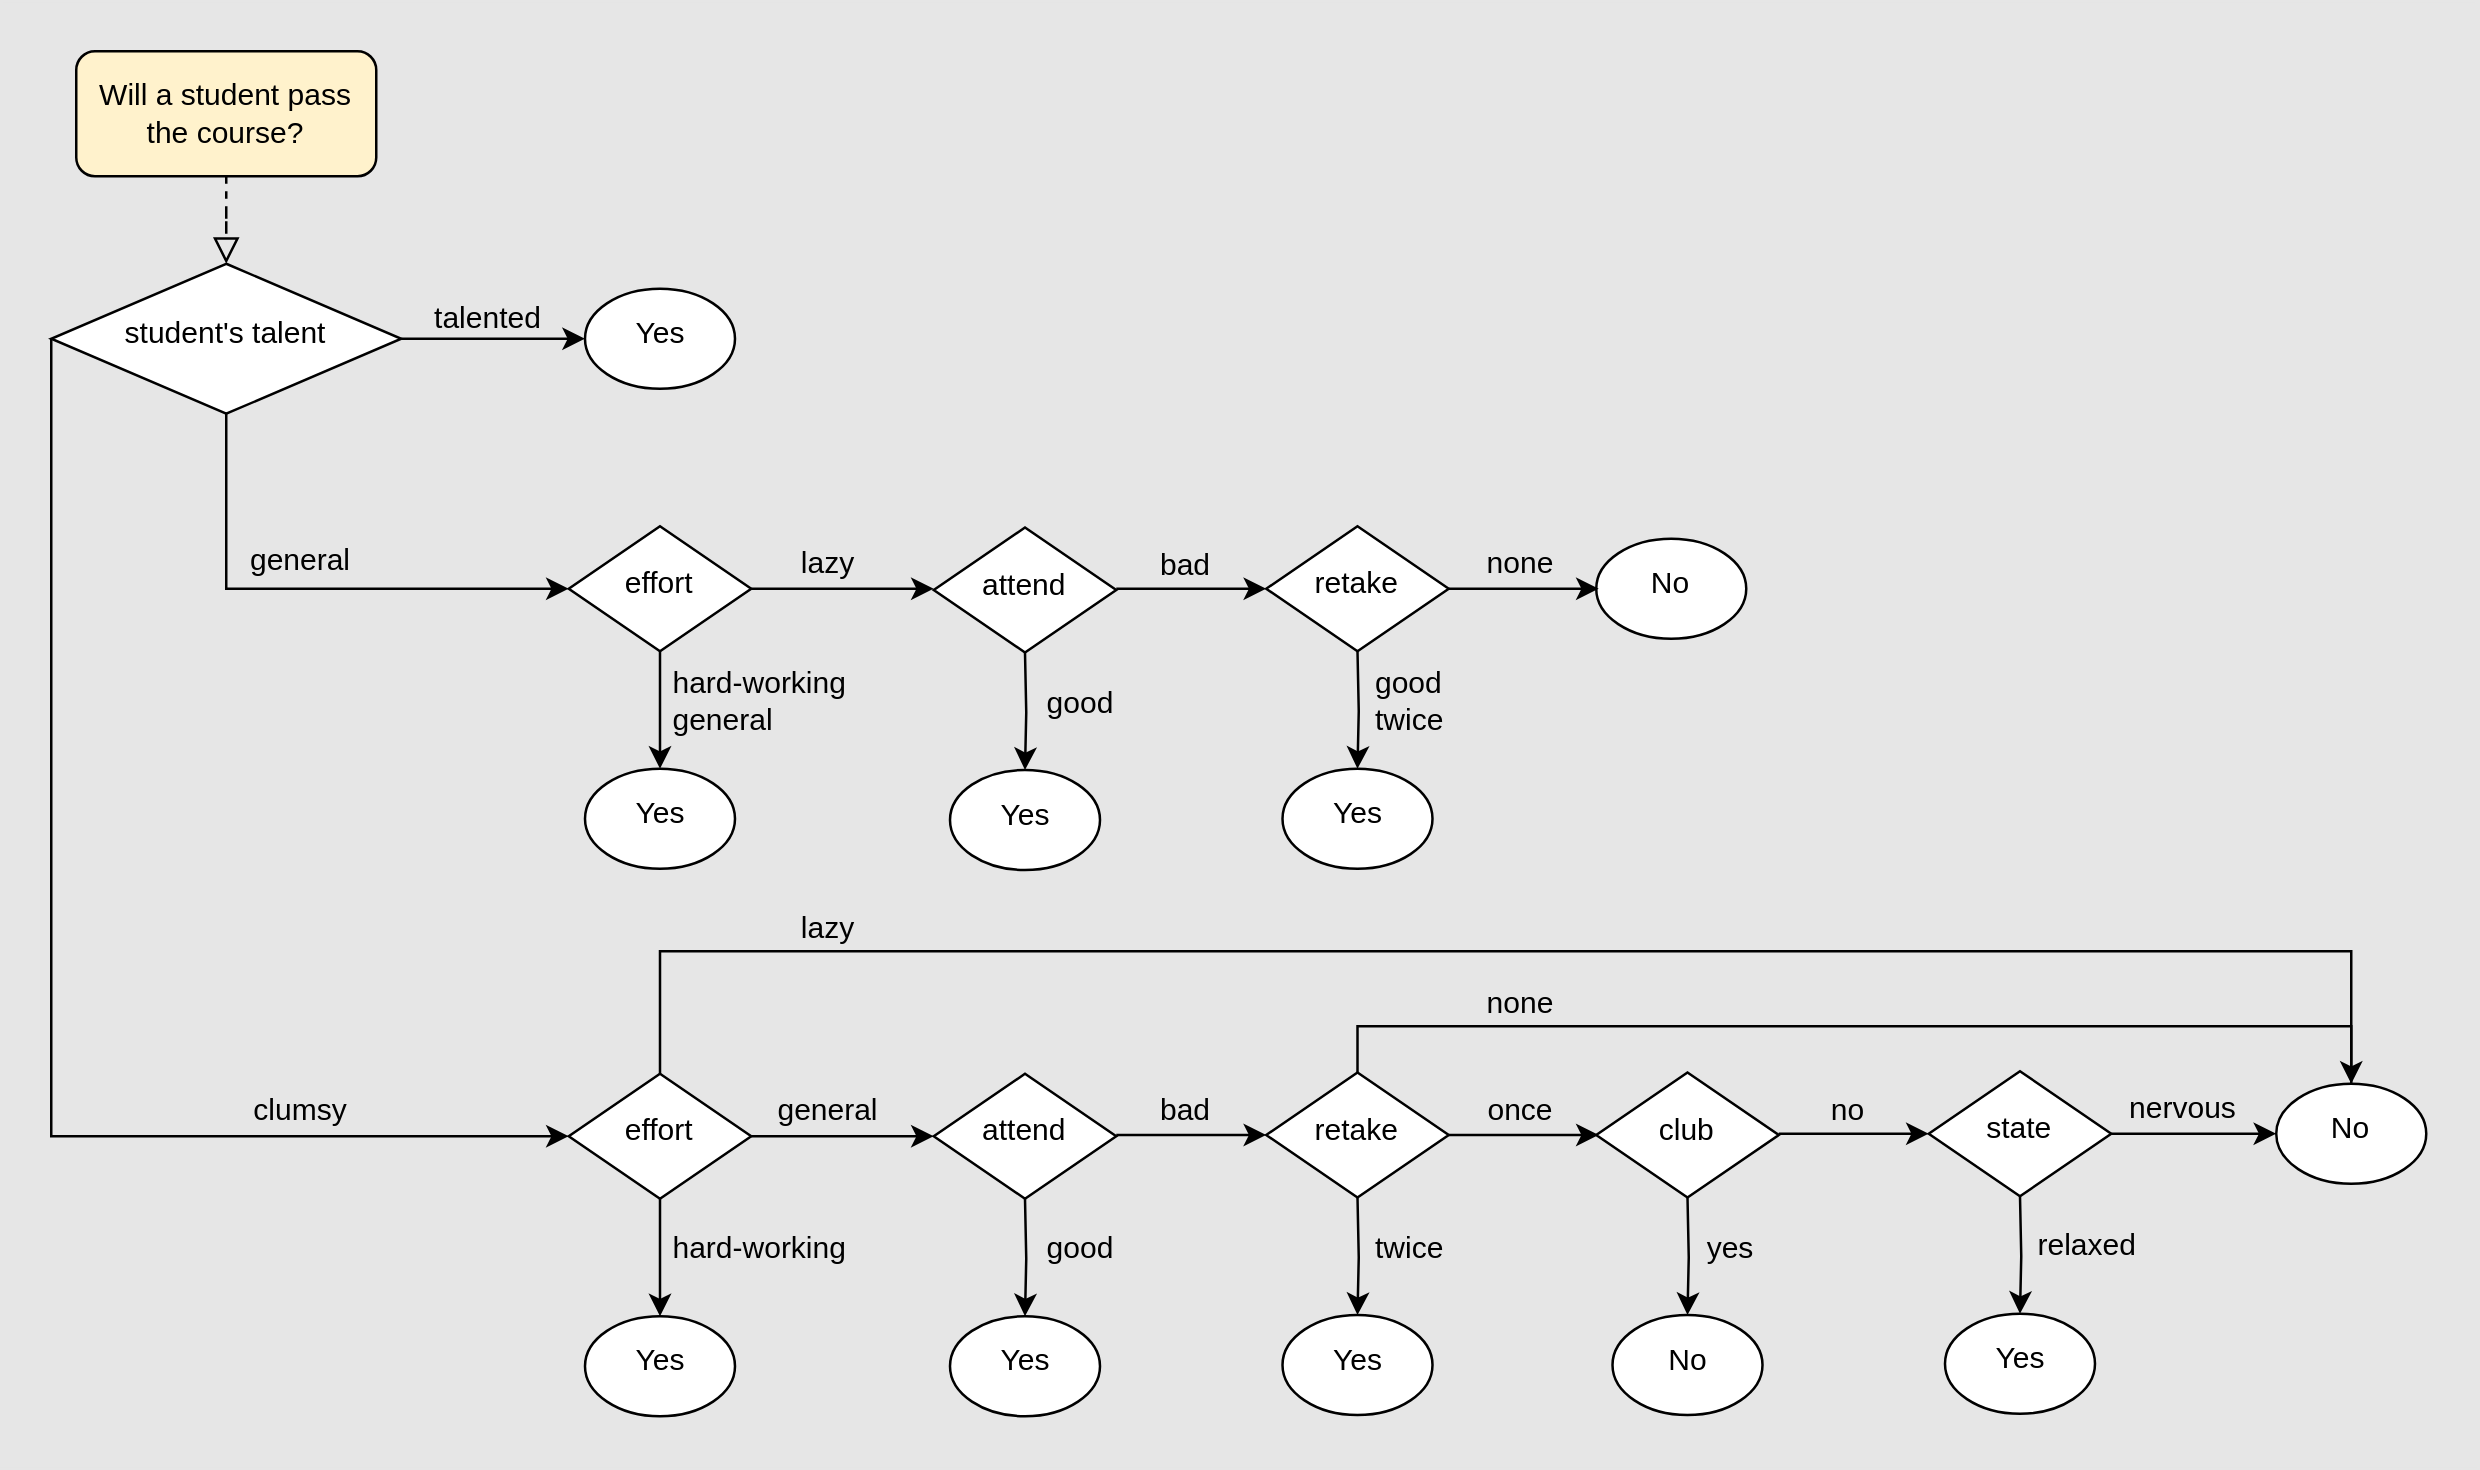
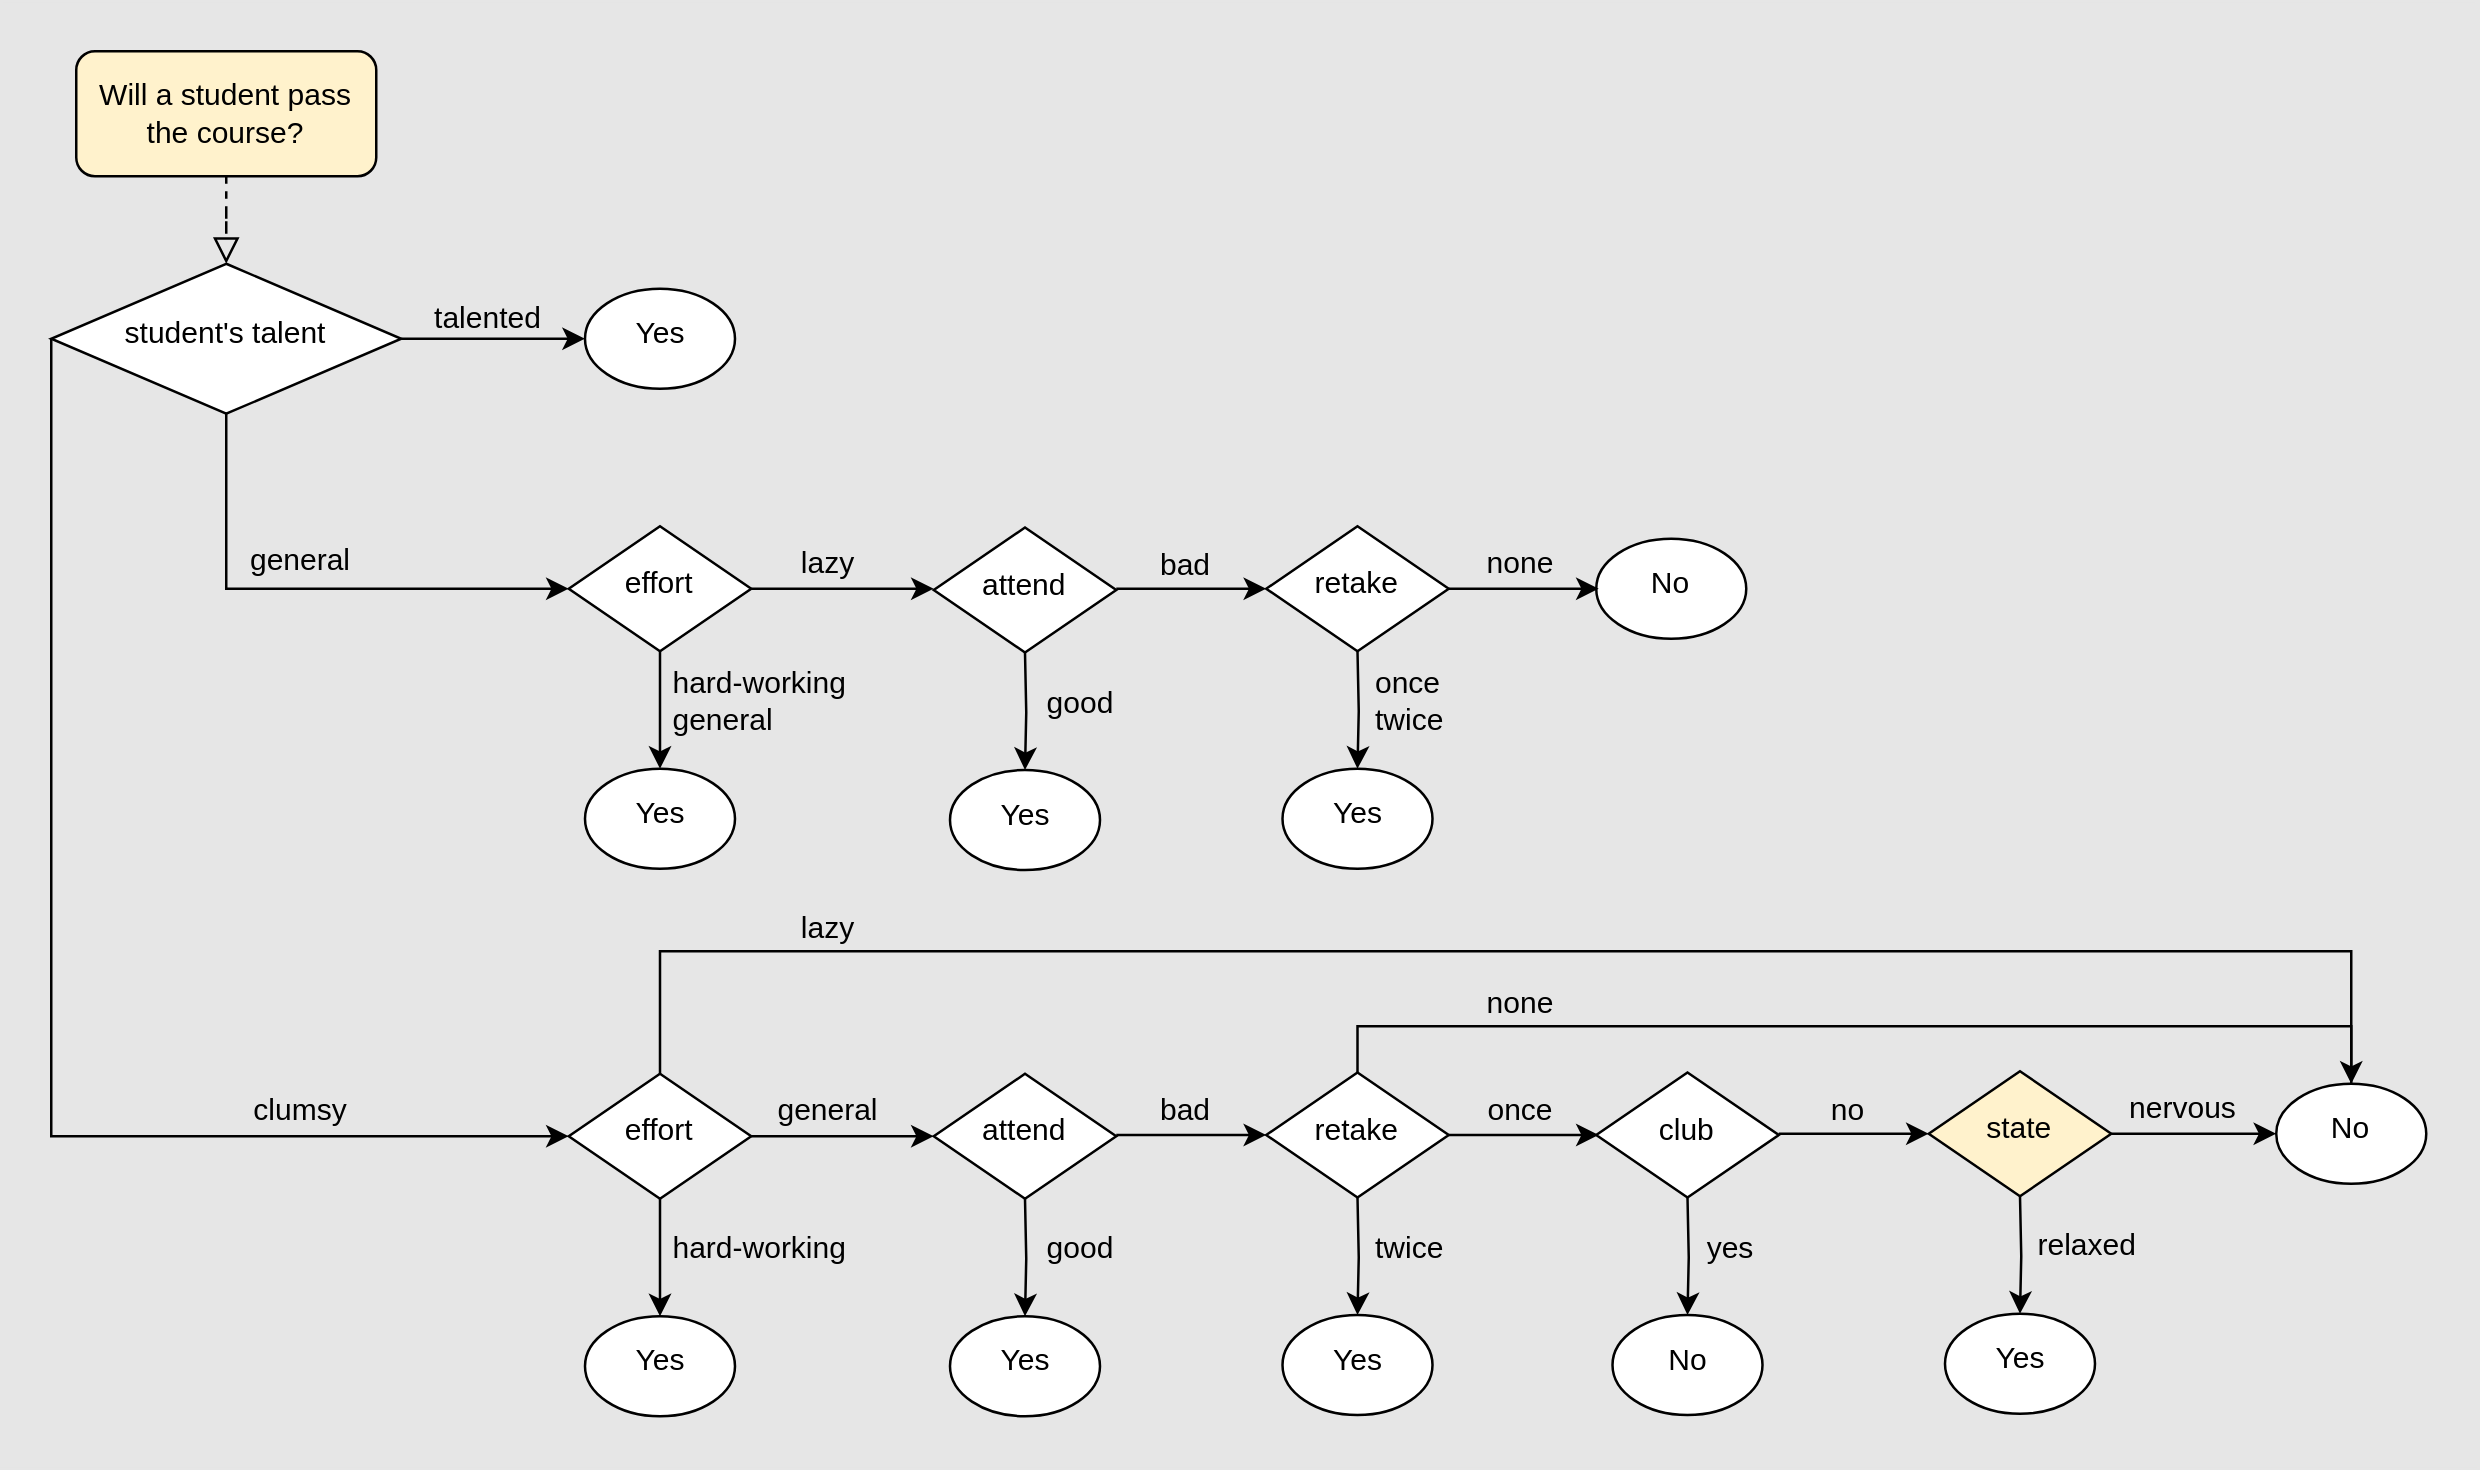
(1414, 701) -> (1414, 701)
(2020, 1134) -> (2020, 1134)
